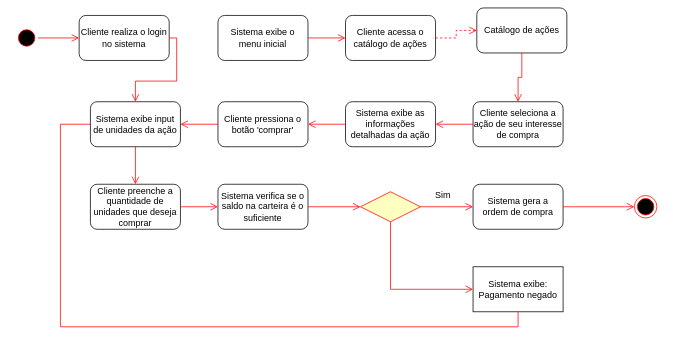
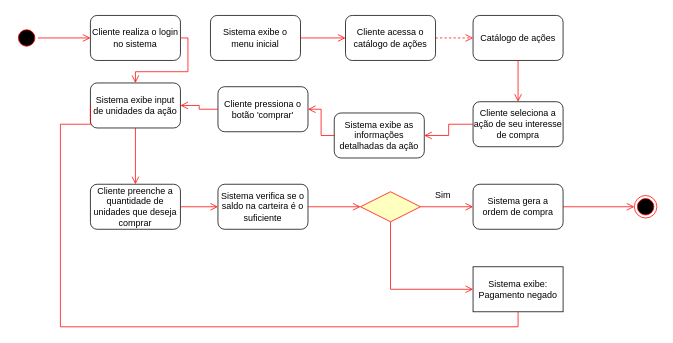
(522, 30) -> (518, 38)
(124, 38) -> (135, 38)
(263, 38) -> (255, 38)
(135, 124) -> (135, 105)
(263, 124) -> (263, 109)
(390, 124) -> (379, 135)
